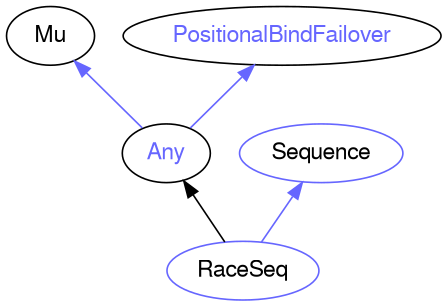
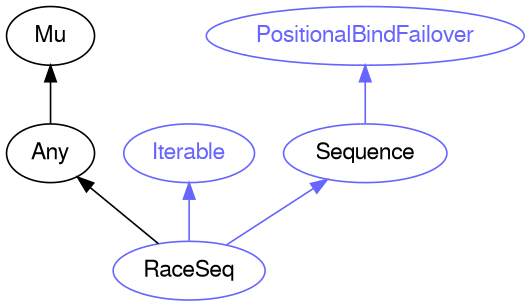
(282, 36) -> (365, 36)
(114, 100) -> (51, 103)
(216, 102) -> (365, 103)
(166, 153) -> (51, 153)
none -> (189, 153)
